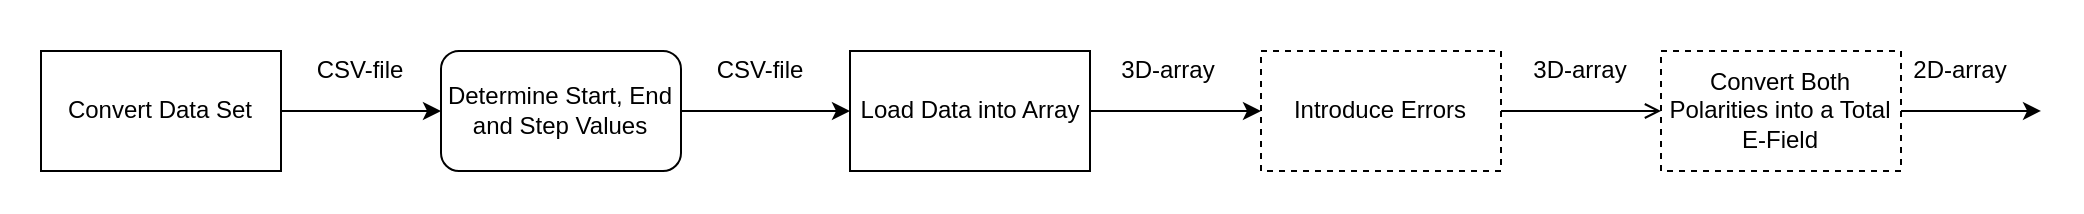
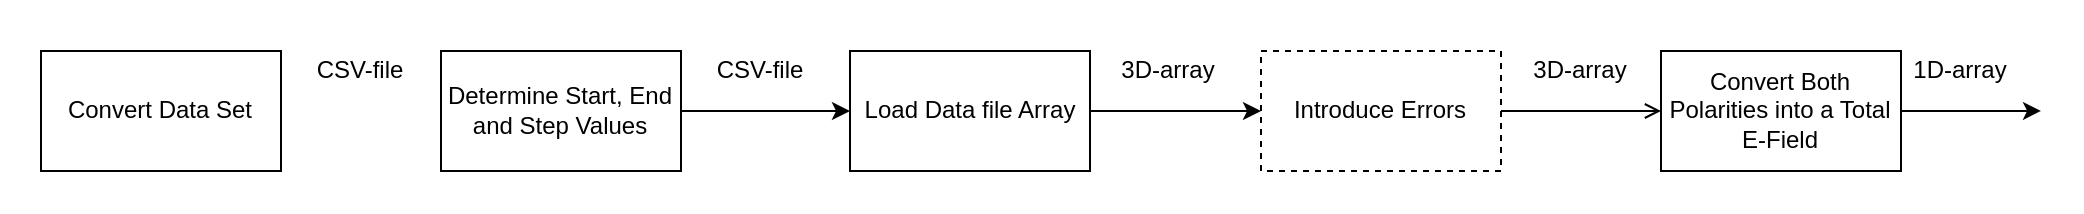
(1961, 71) -> (1961, 71)
(354, 111) -> none
(561, 111) -> (561, 111)
(971, 111) -> (971, 111)
(1781, 111) -> (1781, 111)
